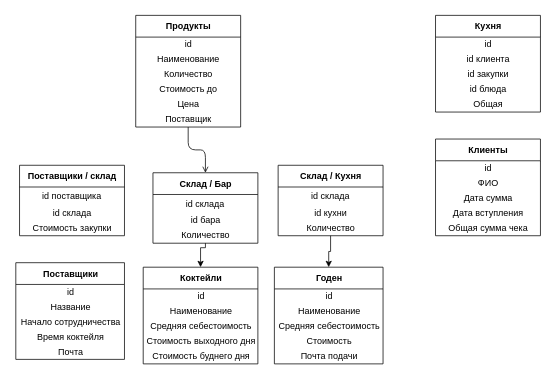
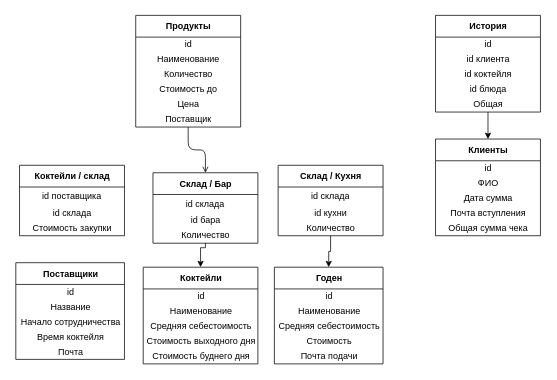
(488, 27) -> (488, 27)
(488, 75) -> (488, 75)
none -> (488, 132)
(72, 177) -> (72, 177)
(488, 213) -> (488, 213)
